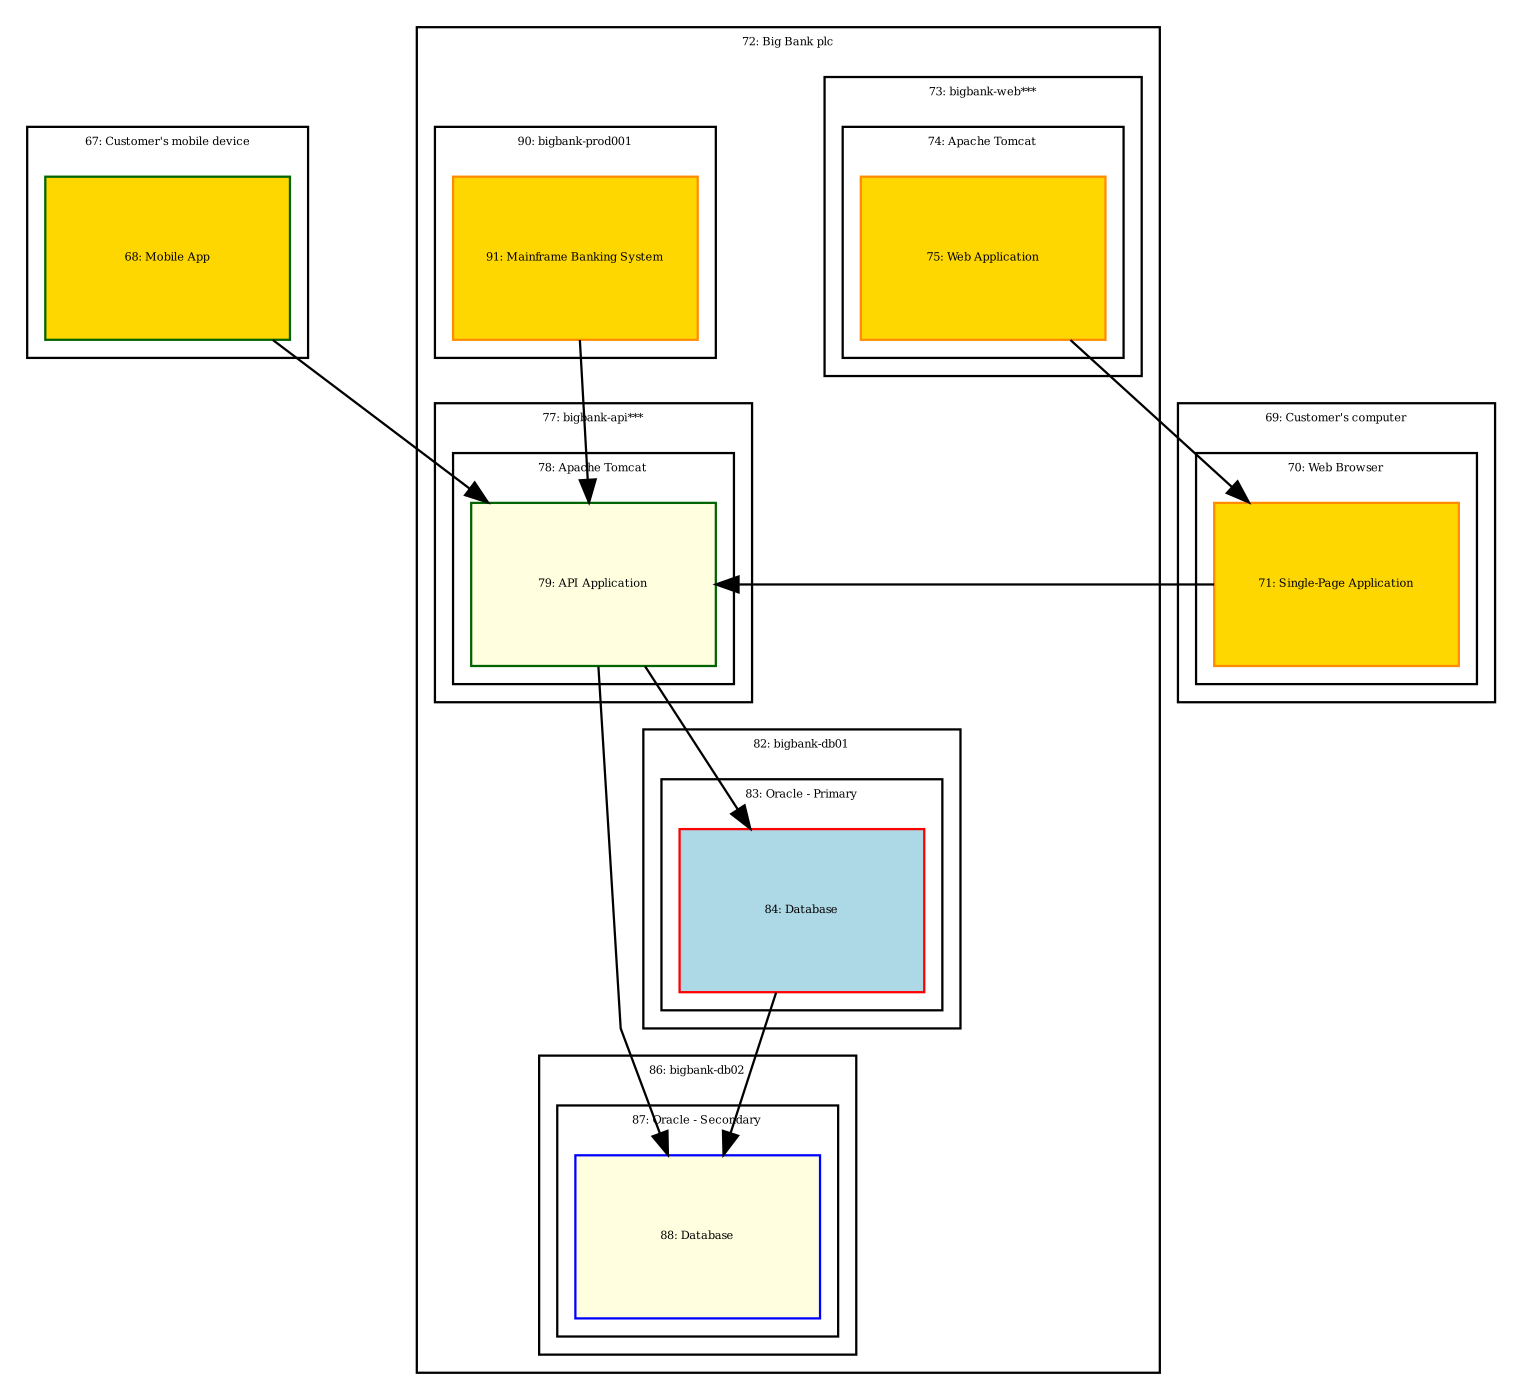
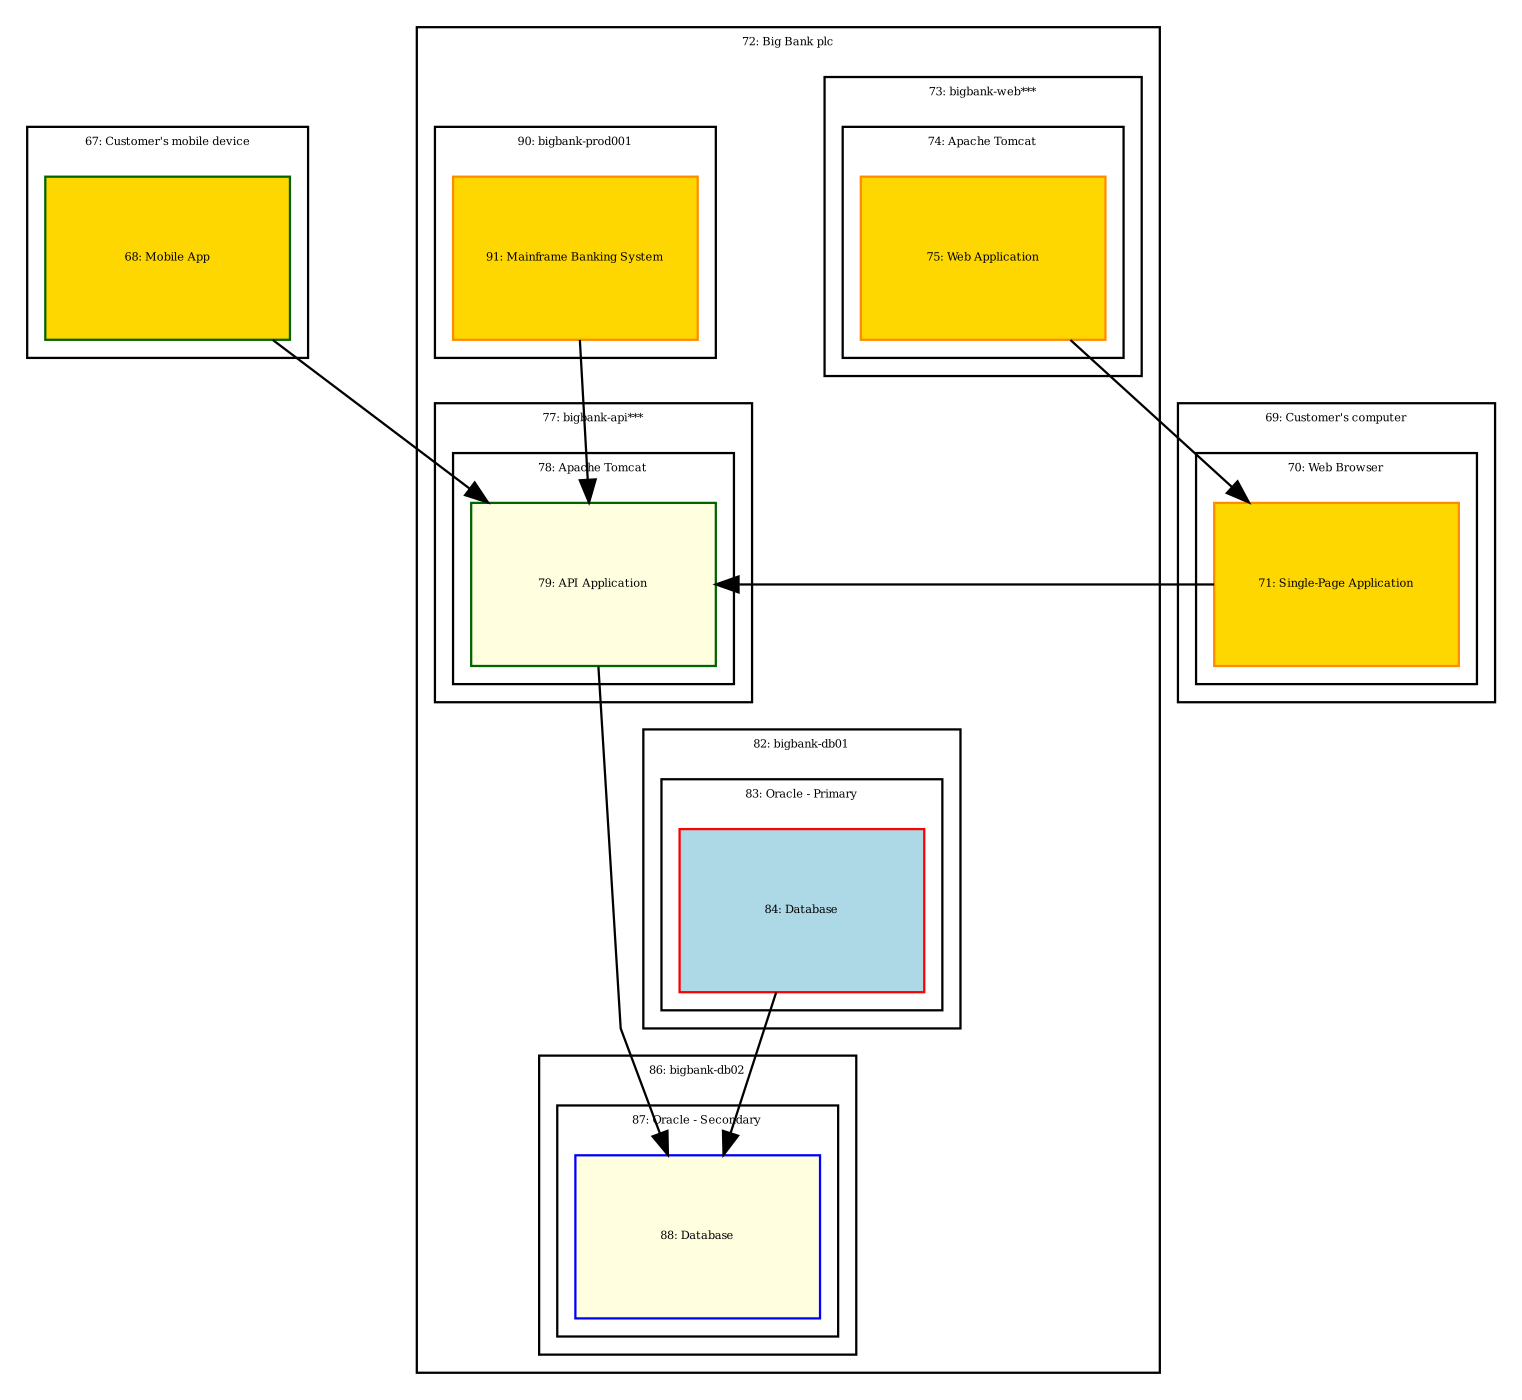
(696, 745) -> none
